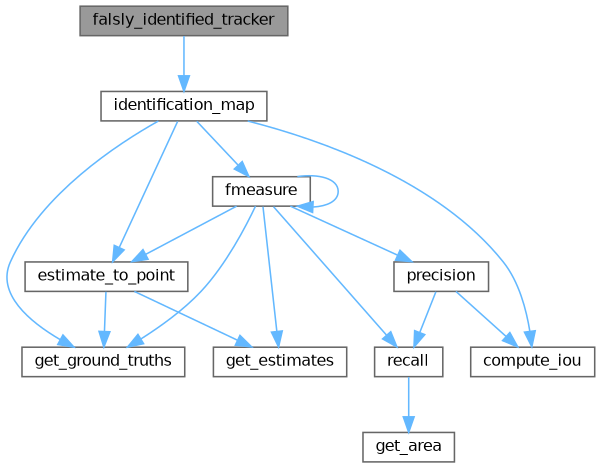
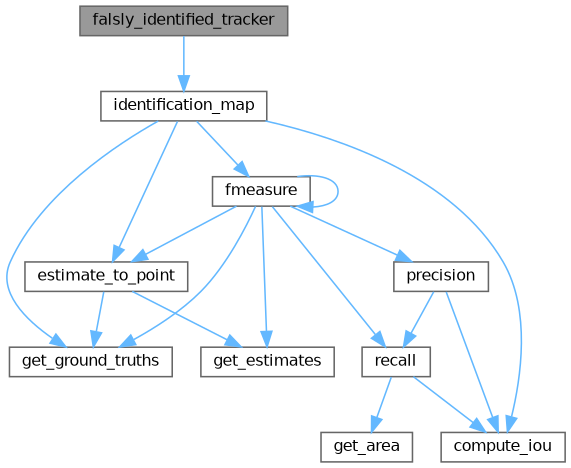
none -> (443, 400)
